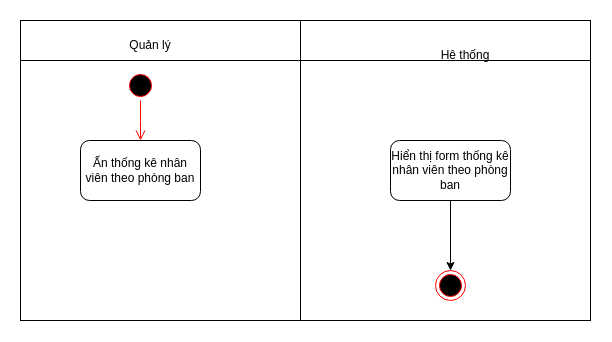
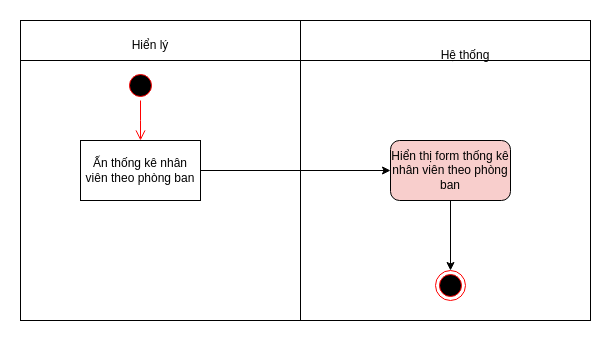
(151, 46) -> (151, 46)
(141, 171) -> (141, 171)
none -> (292, 171)
(451, 171) -> (451, 171)
